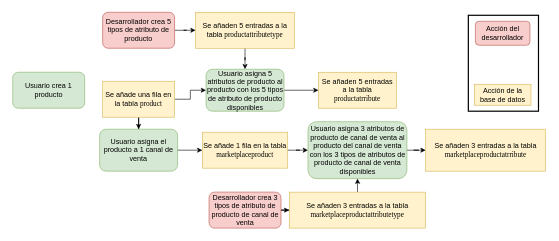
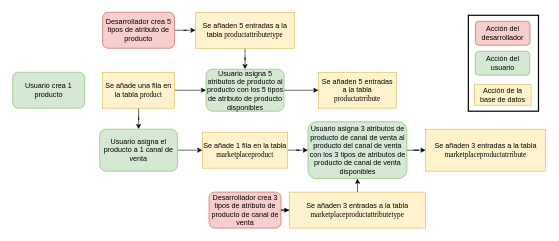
none -> (503, 63)
(138, 99) -> (138, 90)
